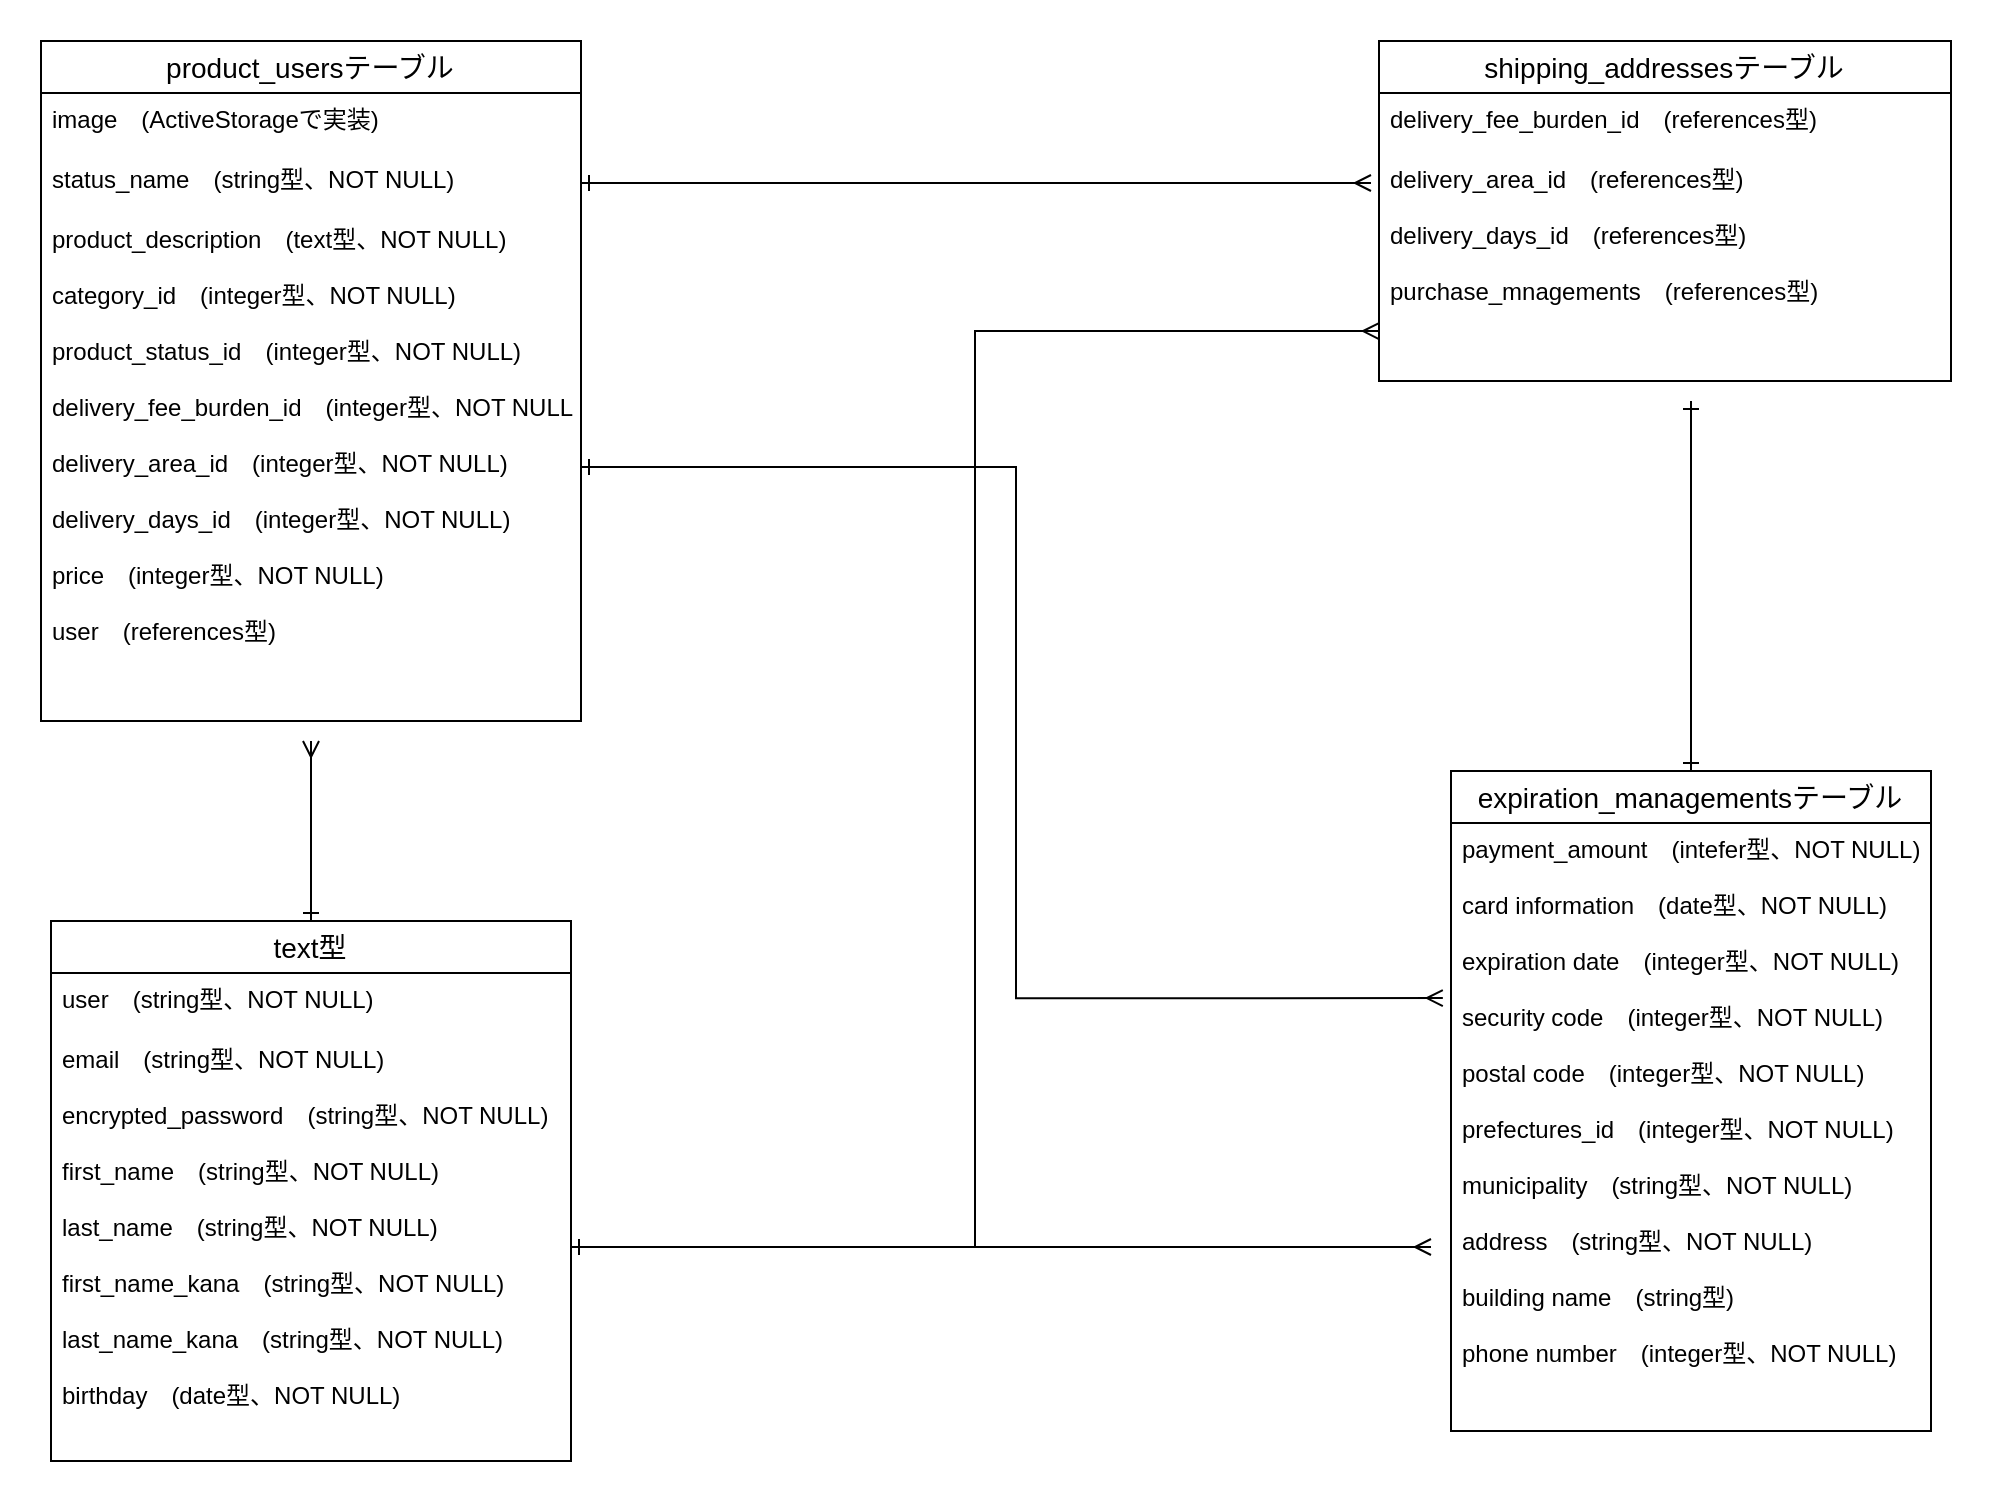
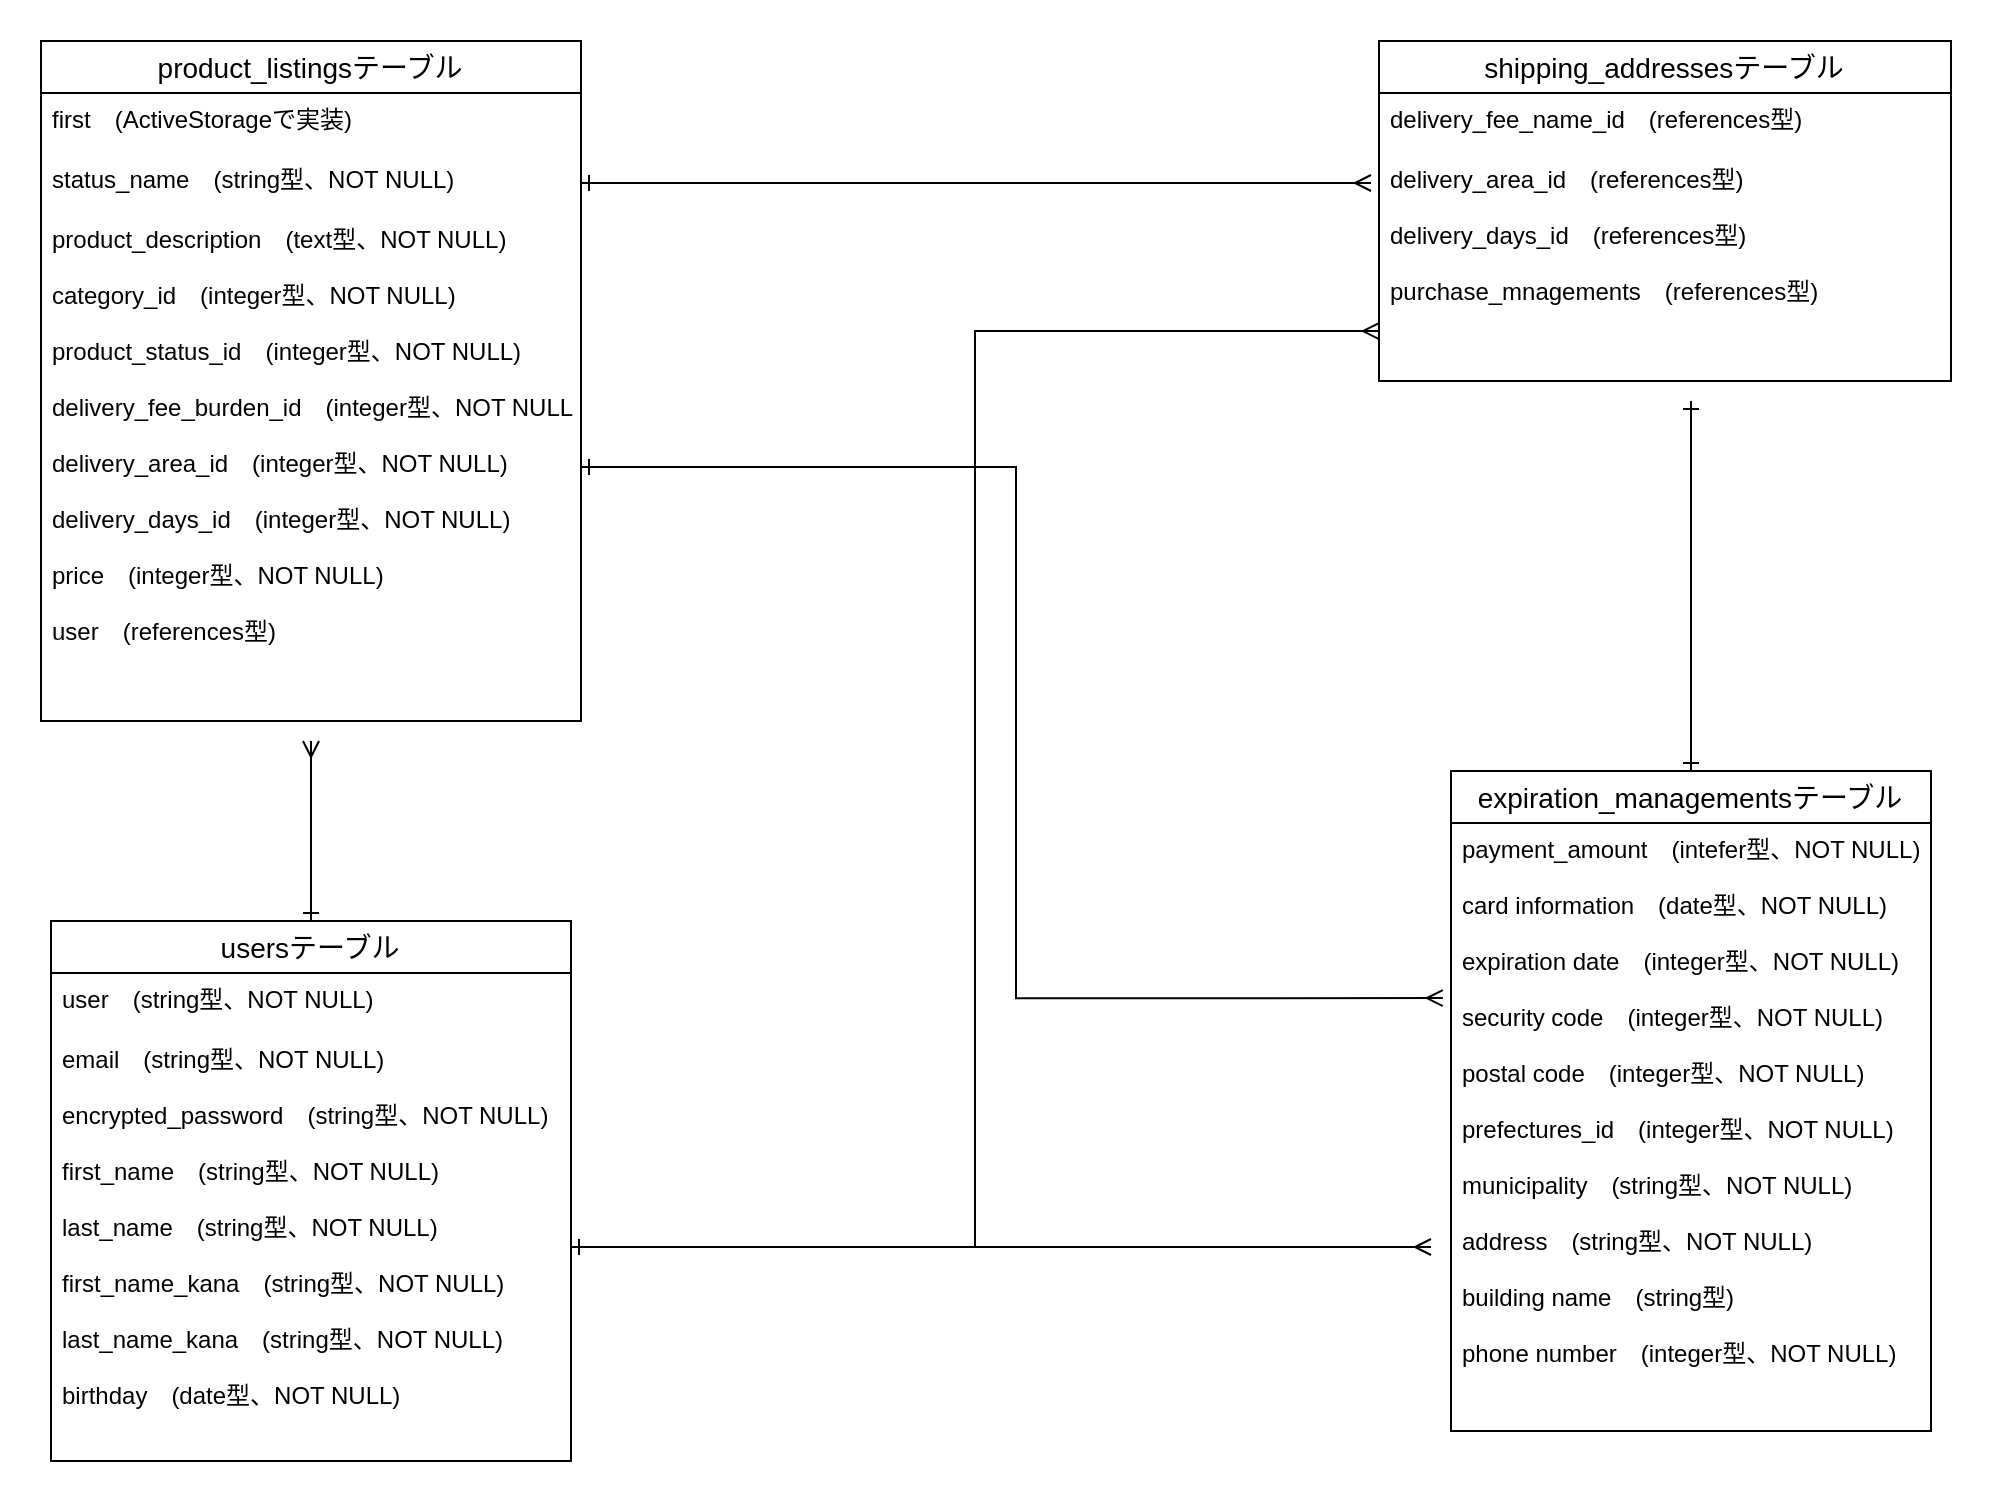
(310, 69) -> (310, 69)
(228, 120) -> (228, 120)
(1633, 120) -> (1620, 120)
(310, 949) -> (310, 949)
